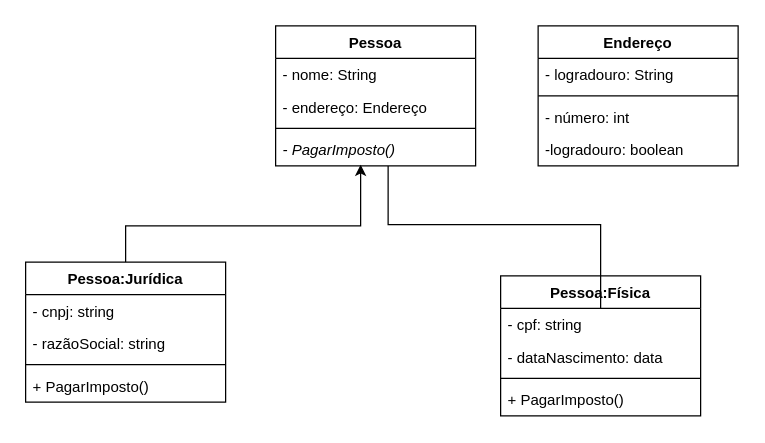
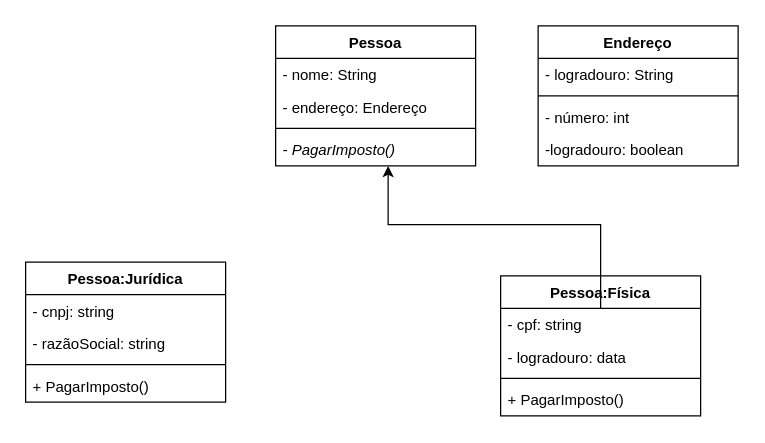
(388, 173) -> (388, 176)
(252, 226) -> none
(592, 358) -> (575, 358)
